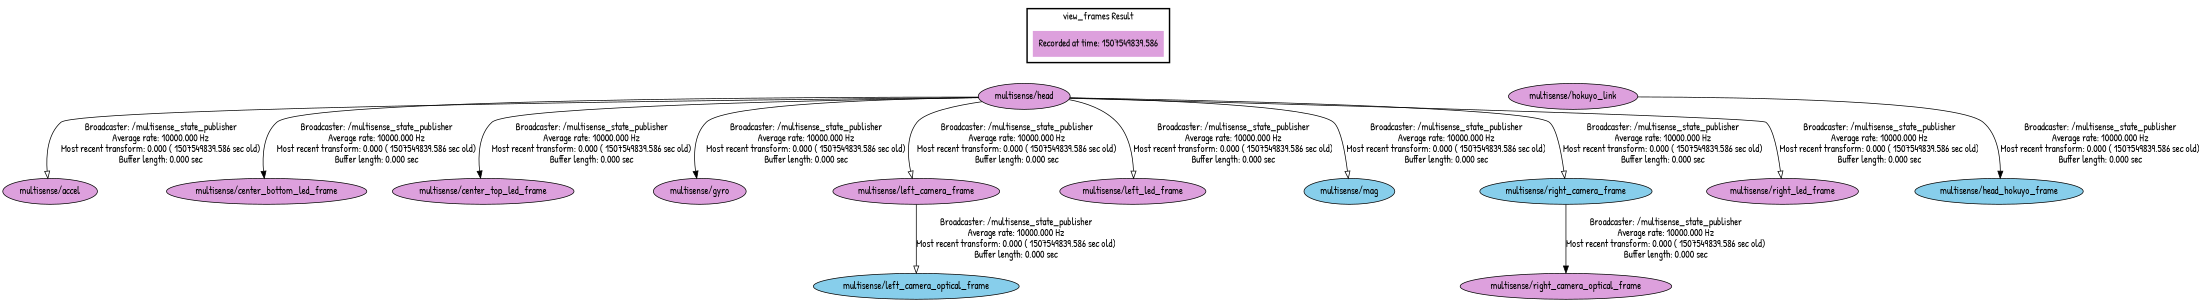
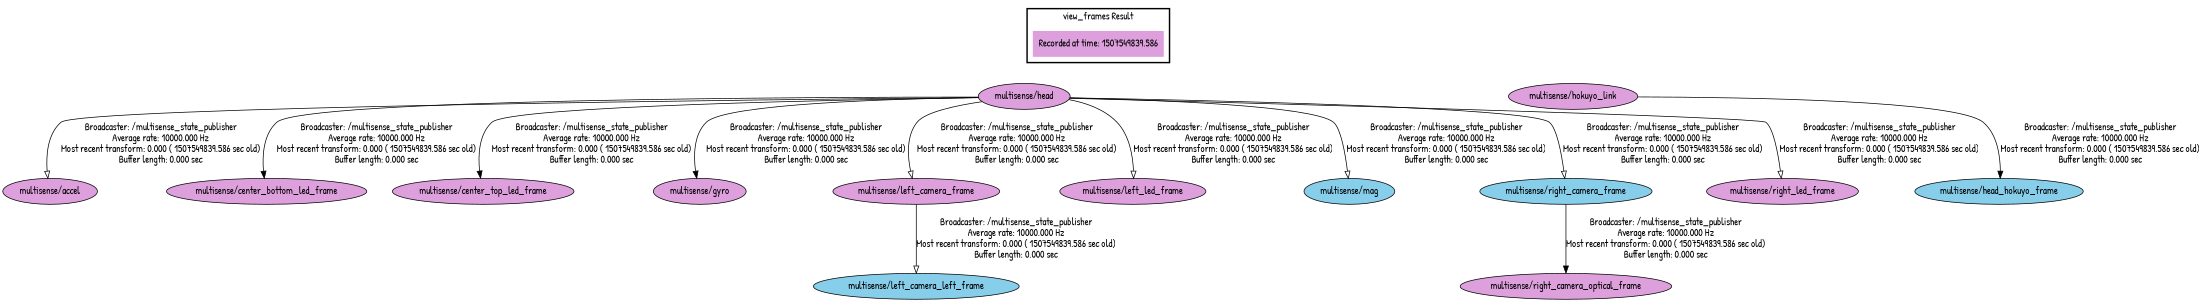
(916, 286) -> (916, 286)
